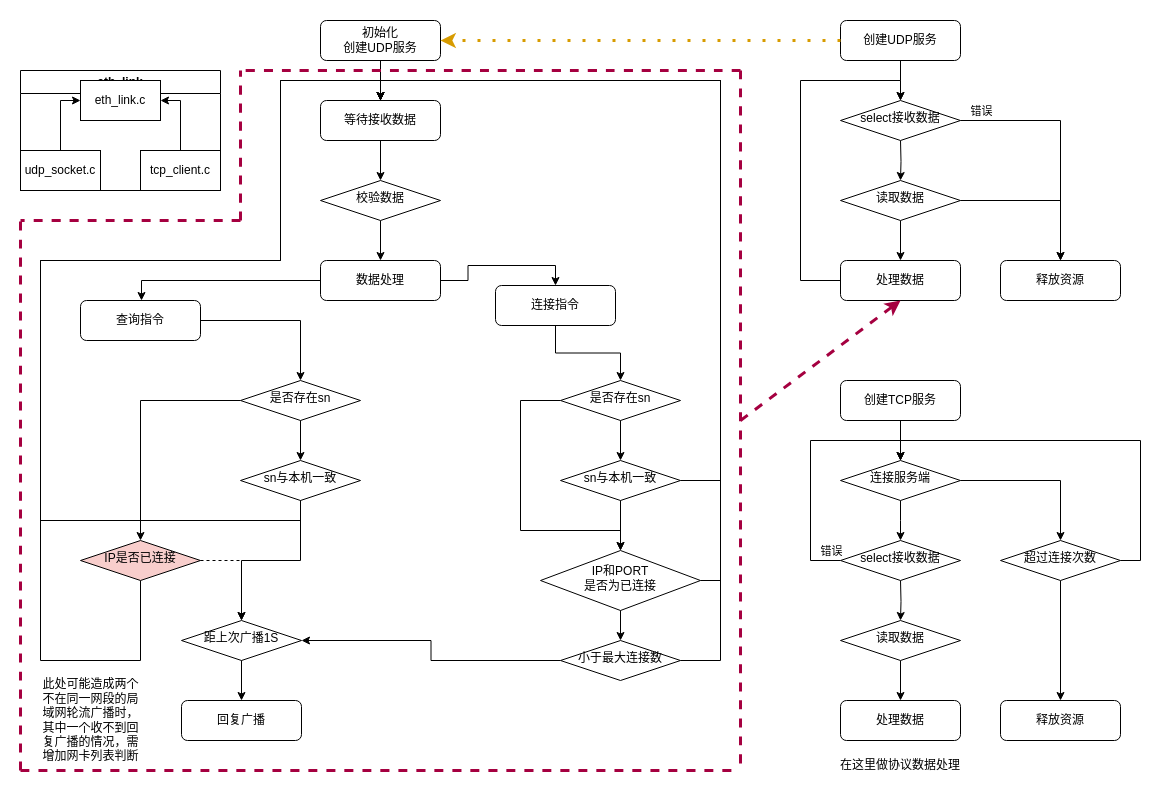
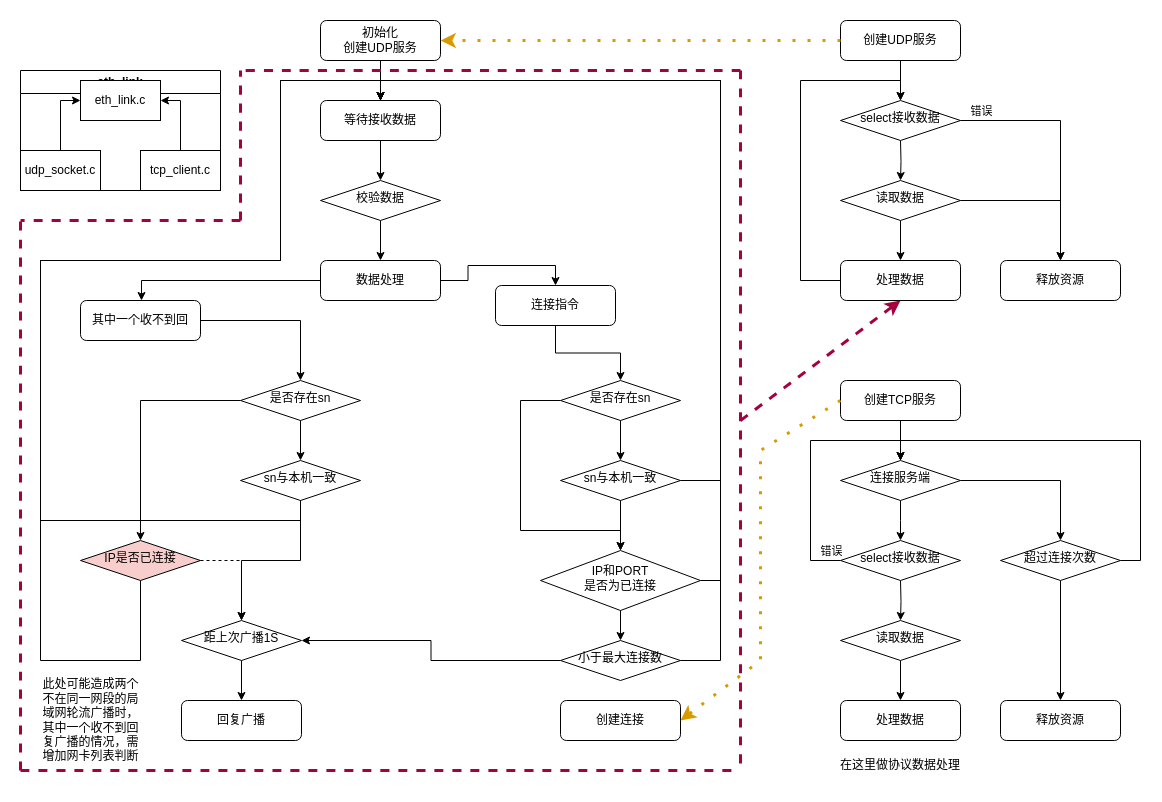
(141, 321) -> (141, 321)
none -> (764, 448)
none -> (621, 721)
